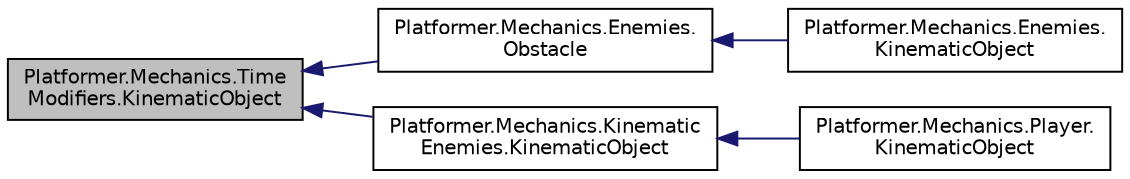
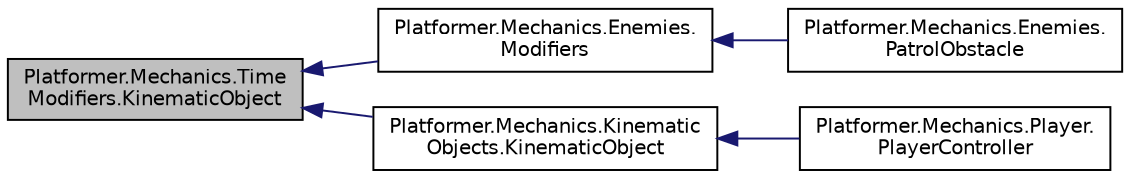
(545, 40) -> (545, 40)
(955, 40) -> (955, 40)
(545, 139) -> (545, 139)
(955, 139) -> (955, 139)
